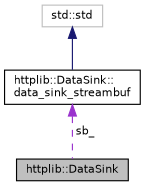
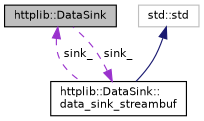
none -> (62, 63)
(84, 132) -> (117, 54)
